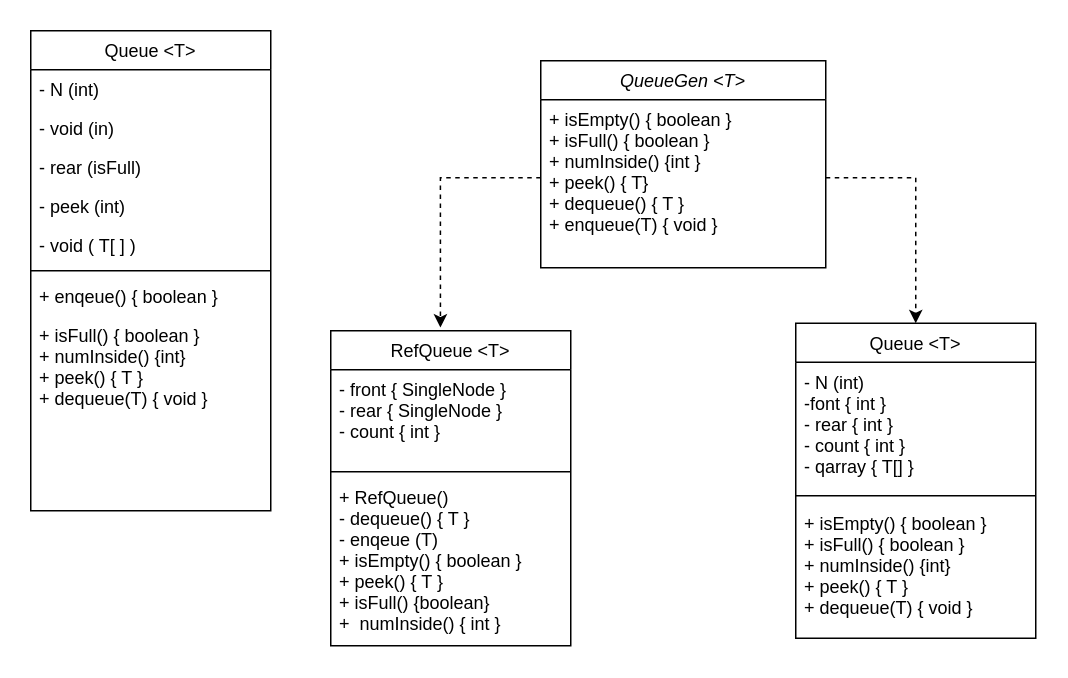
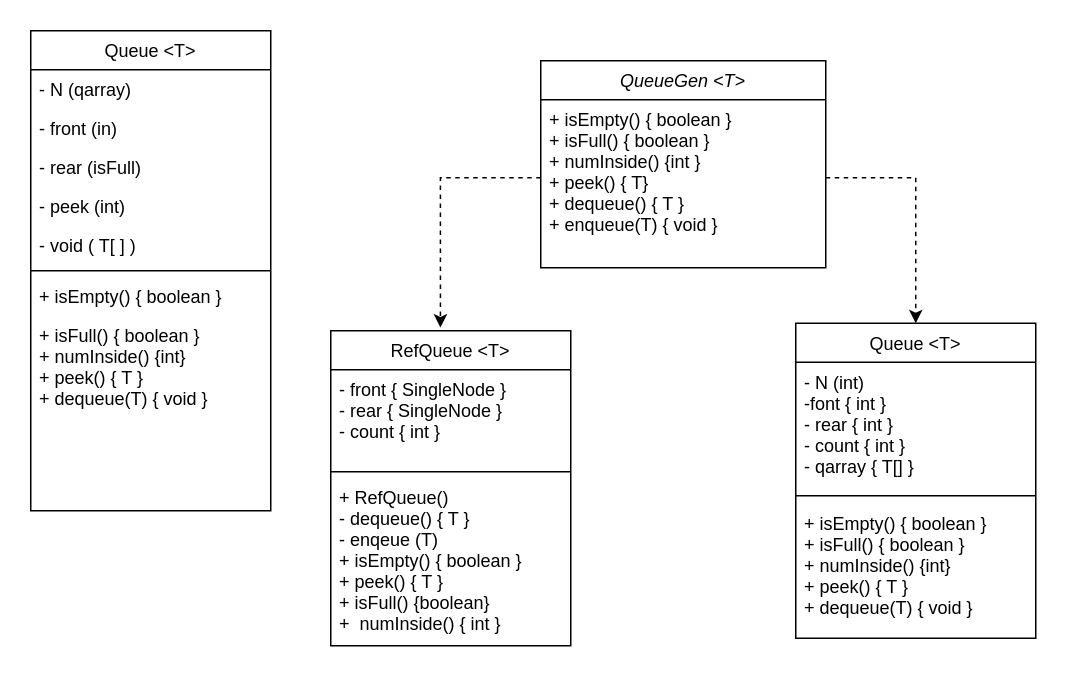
(77, 90) -> (95, 90)
(85, 129) -> (92, 129)
(138, 297) -> (141, 297)
